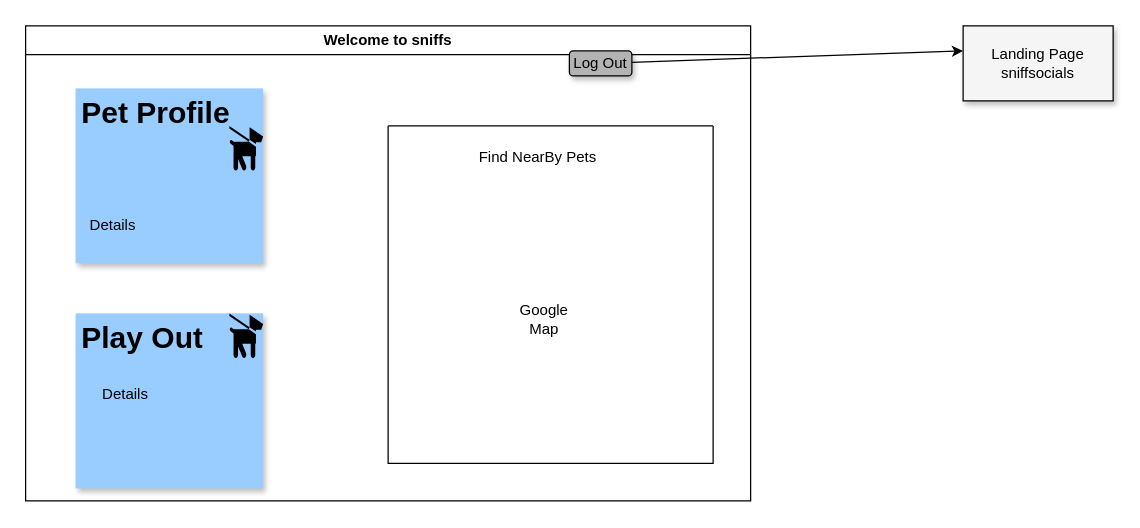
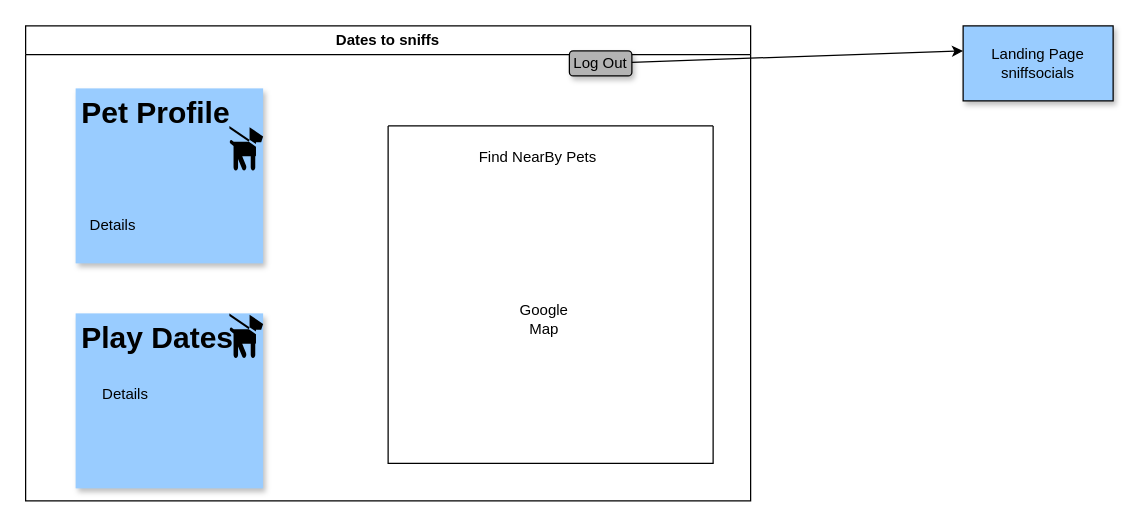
(388, 41) -> (388, 41)
(1038, 63) -> (1038, 63)
(112, 310) -> (120, 310)
